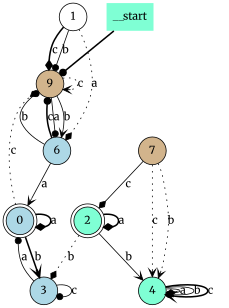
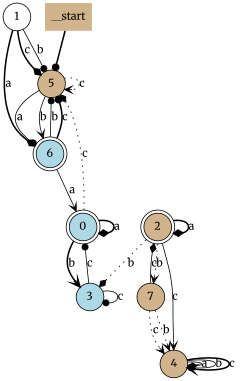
(130, 17) -> (68, 17)
(92, 83) -> (5, 88)
(50, 84) -> (52, 84)
(57, 151) -> (50, 154)
(88, 221) -> (158, 227)
(25, 257) -> (90, 264)
(129, 257) -> (175, 297)
none -> (156, 260)
(152, 291) -> (174, 364)
